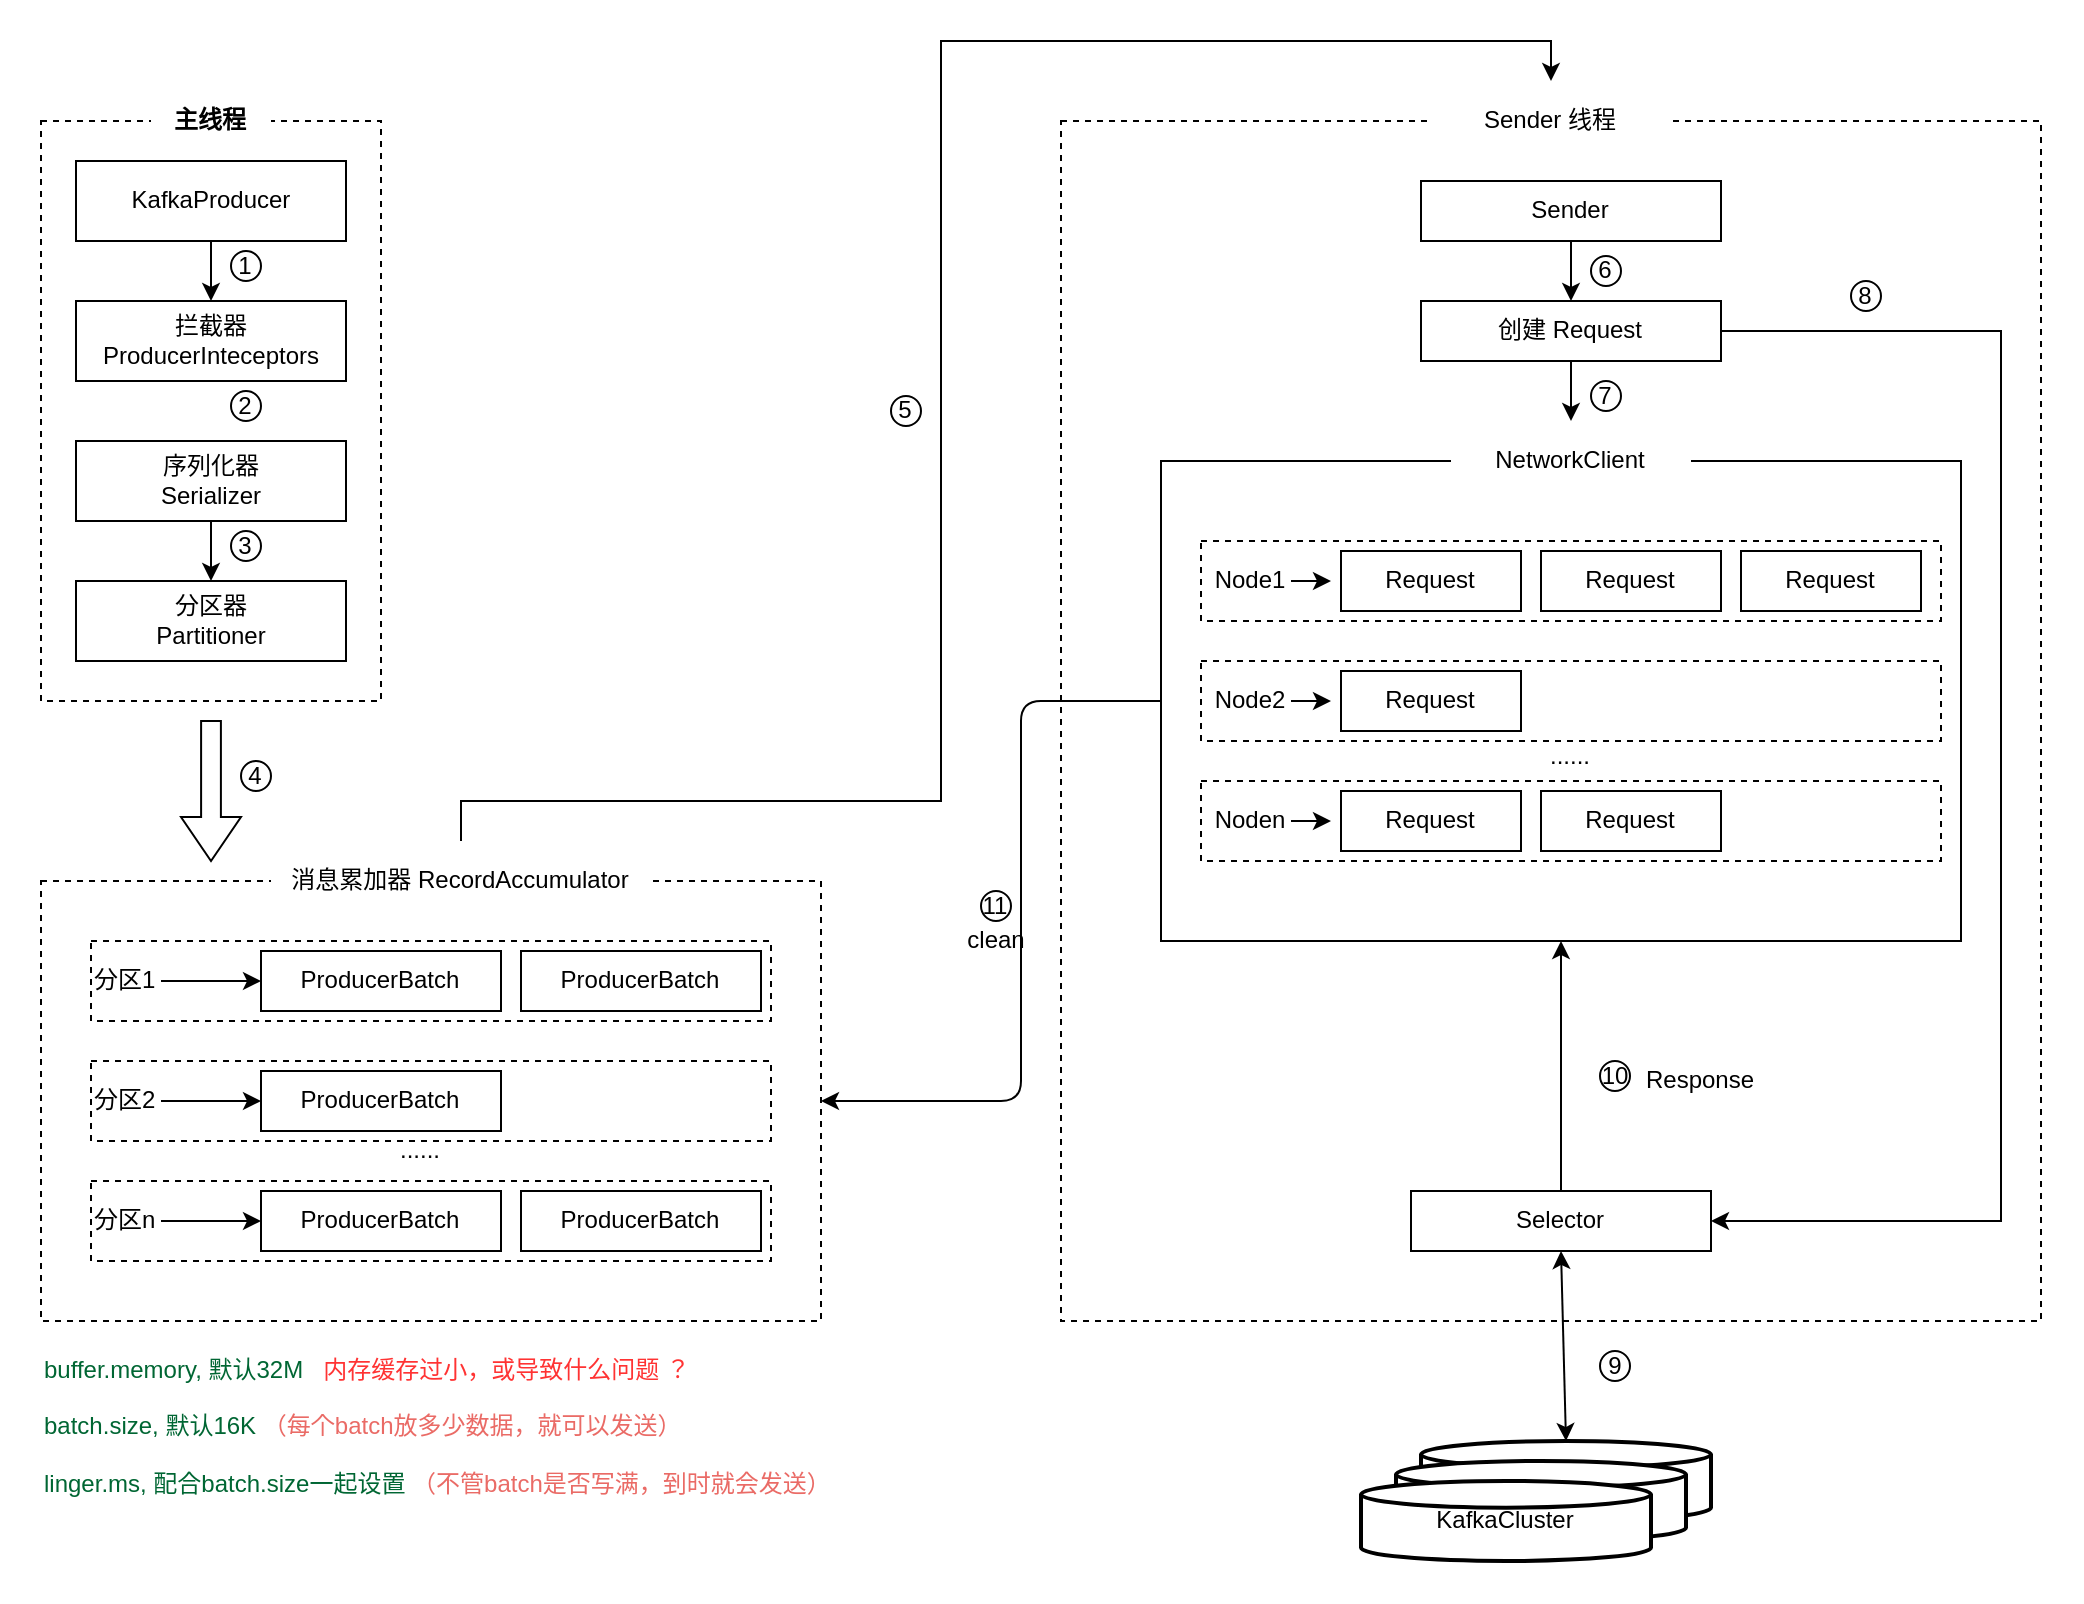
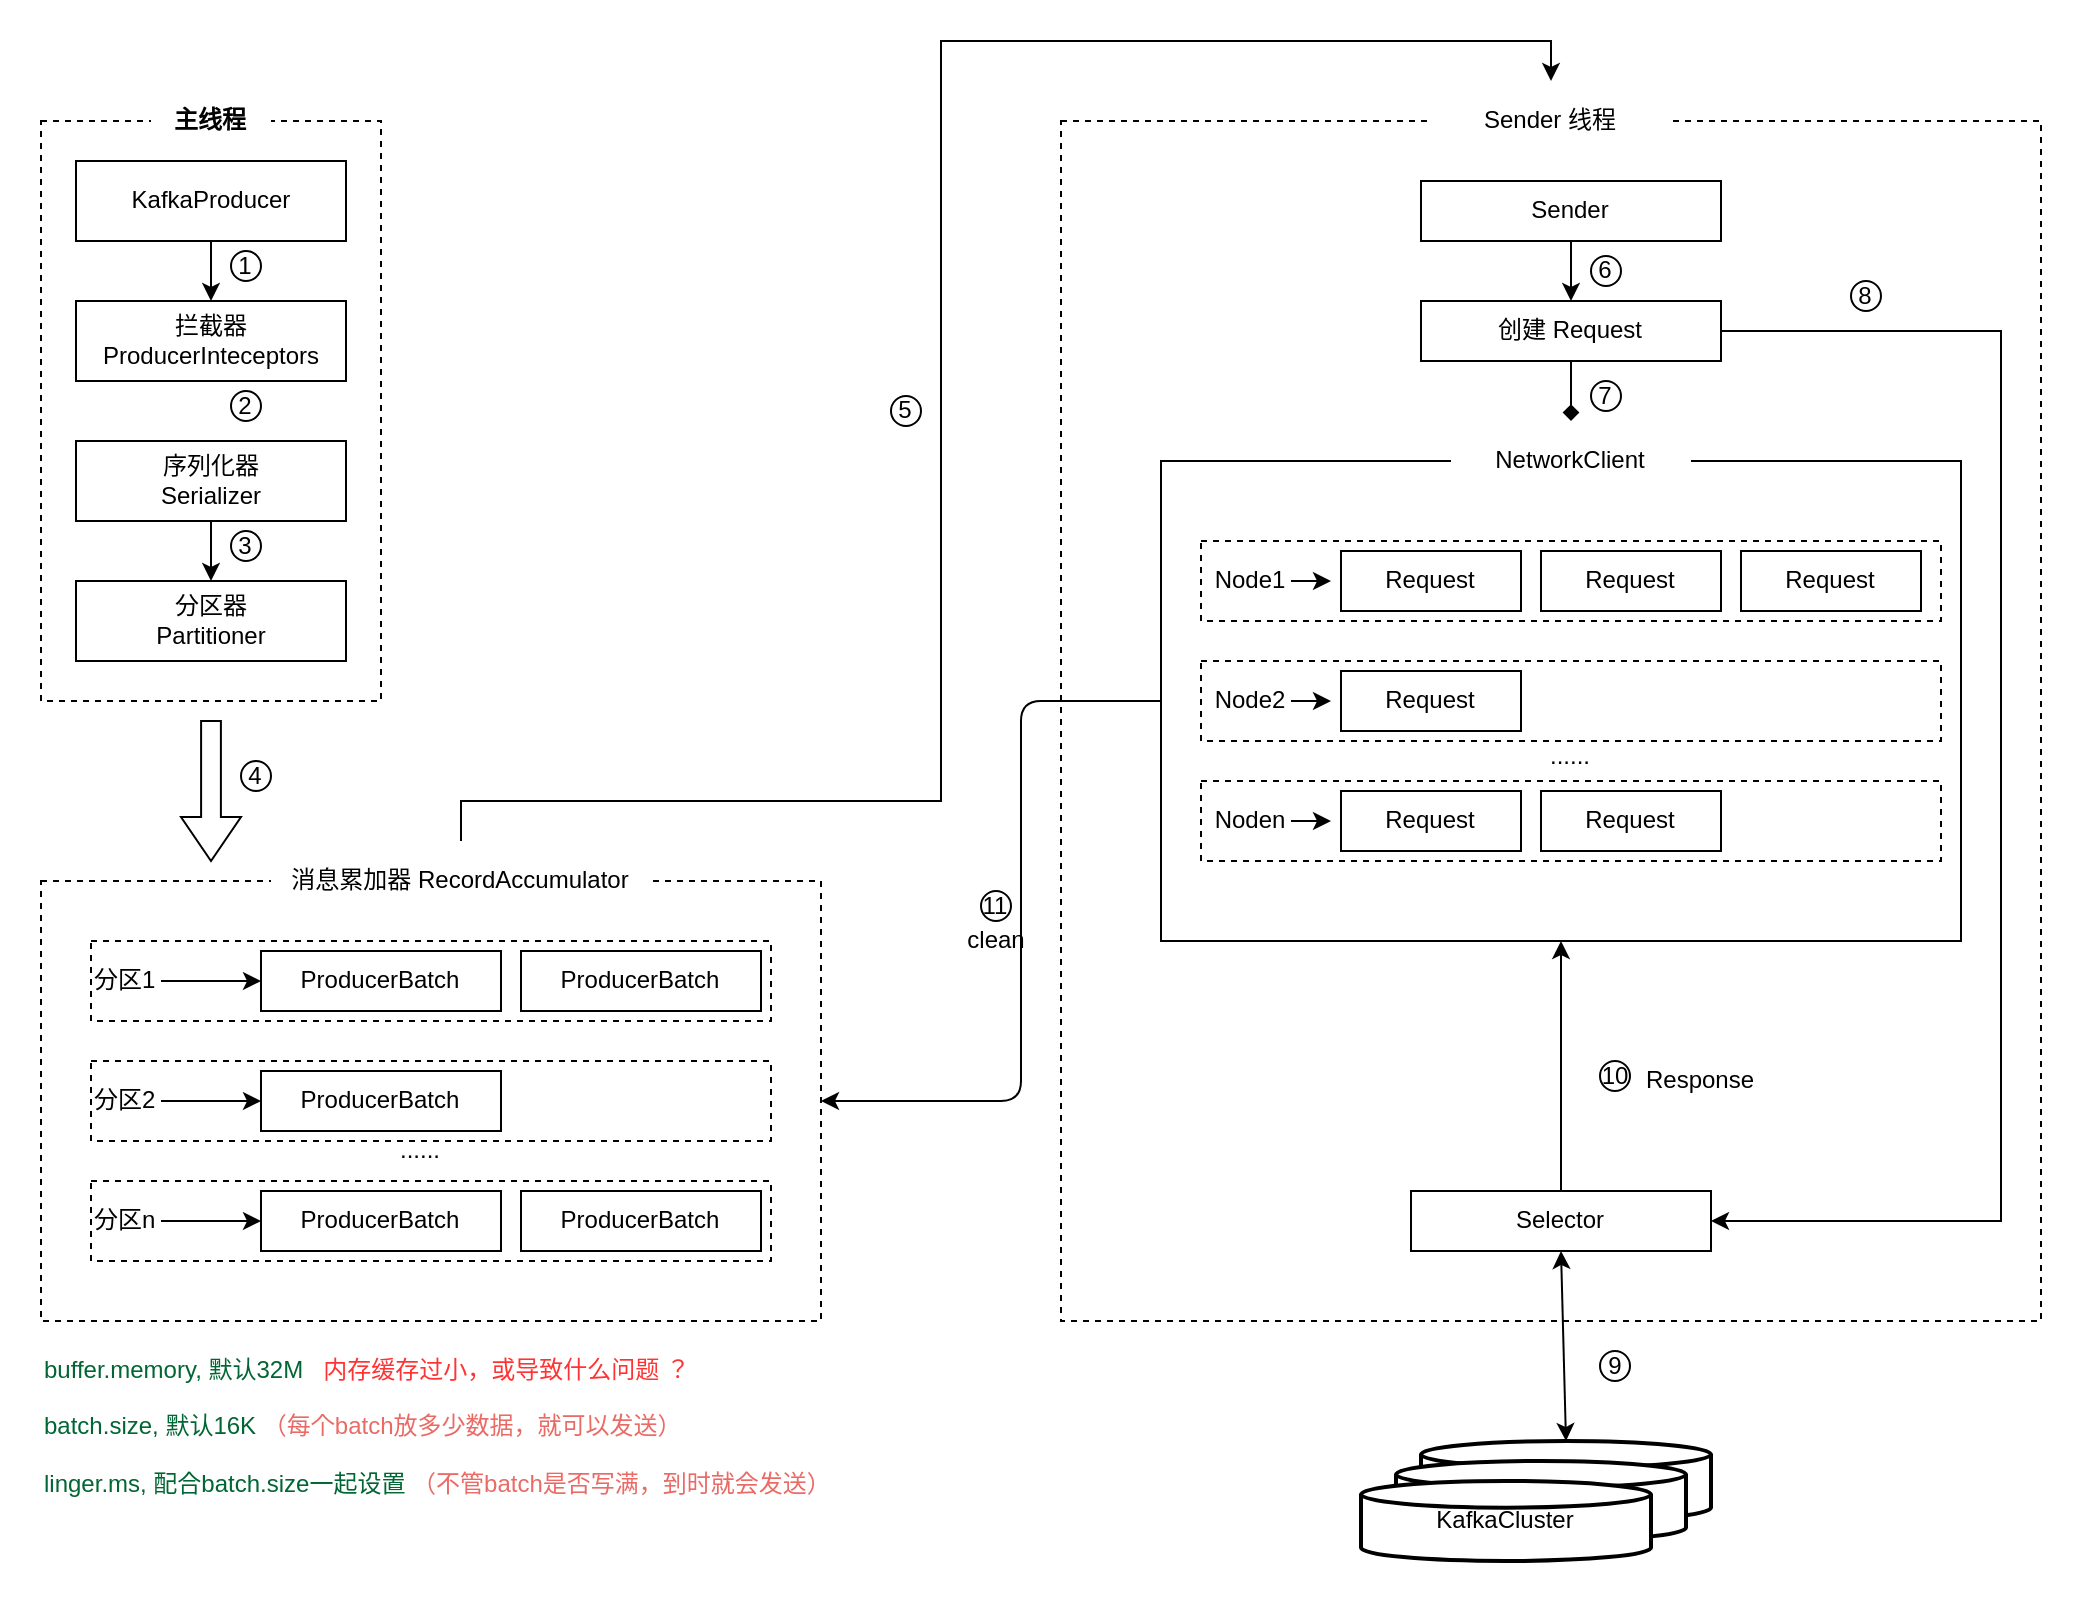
(1571, 406) -> (1571, 405)
